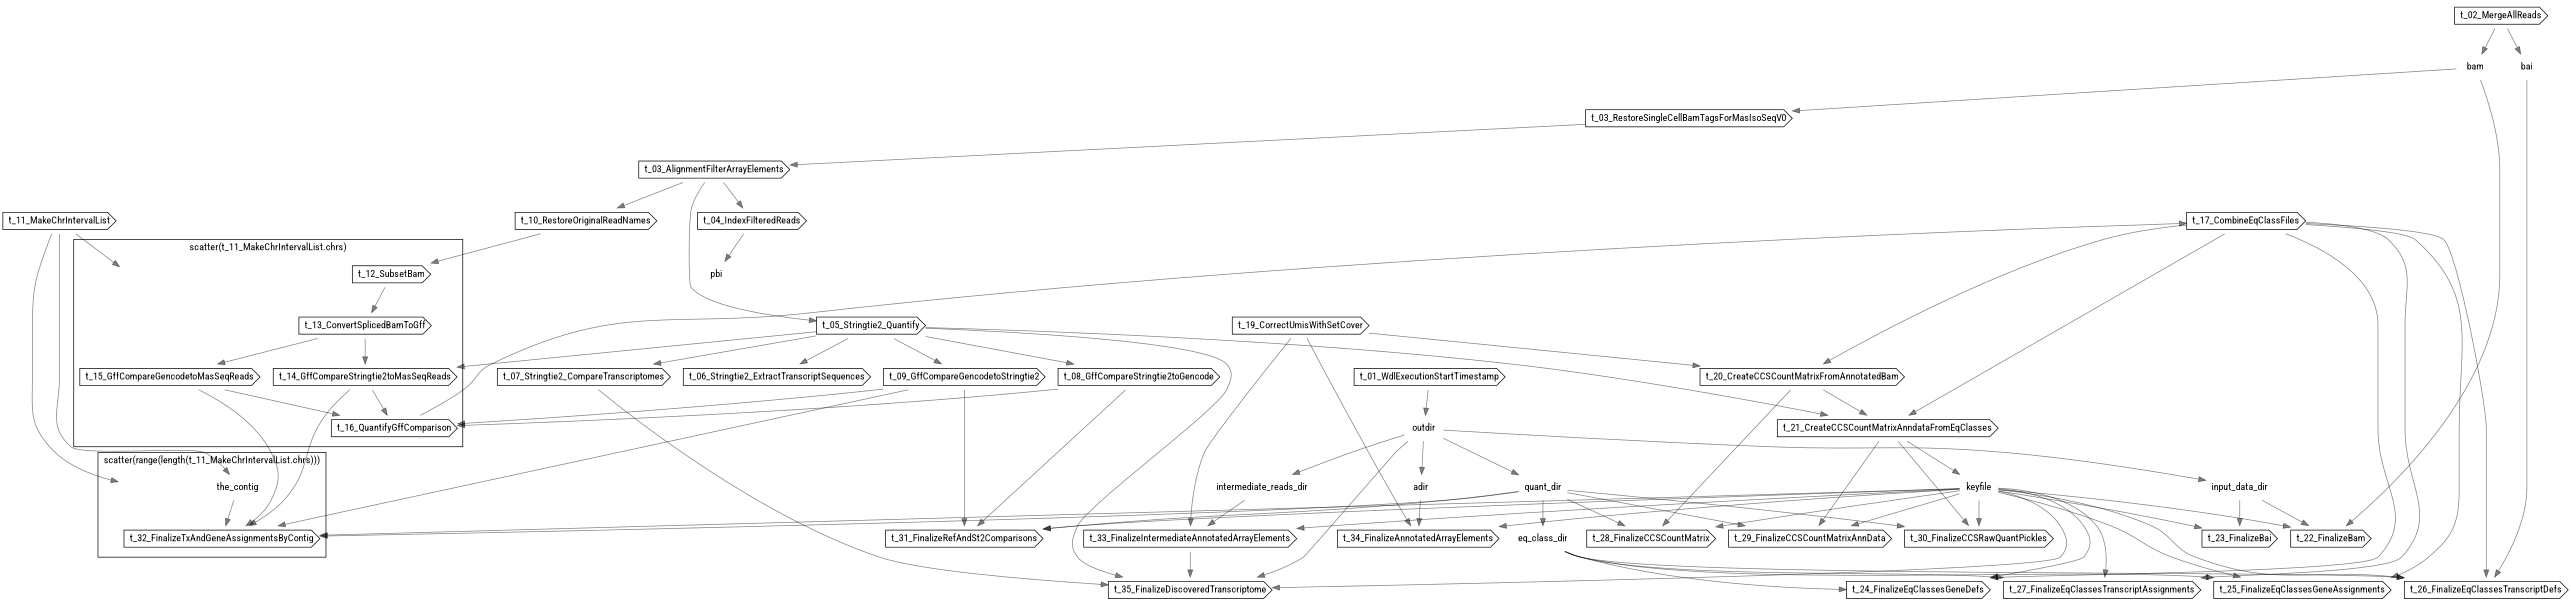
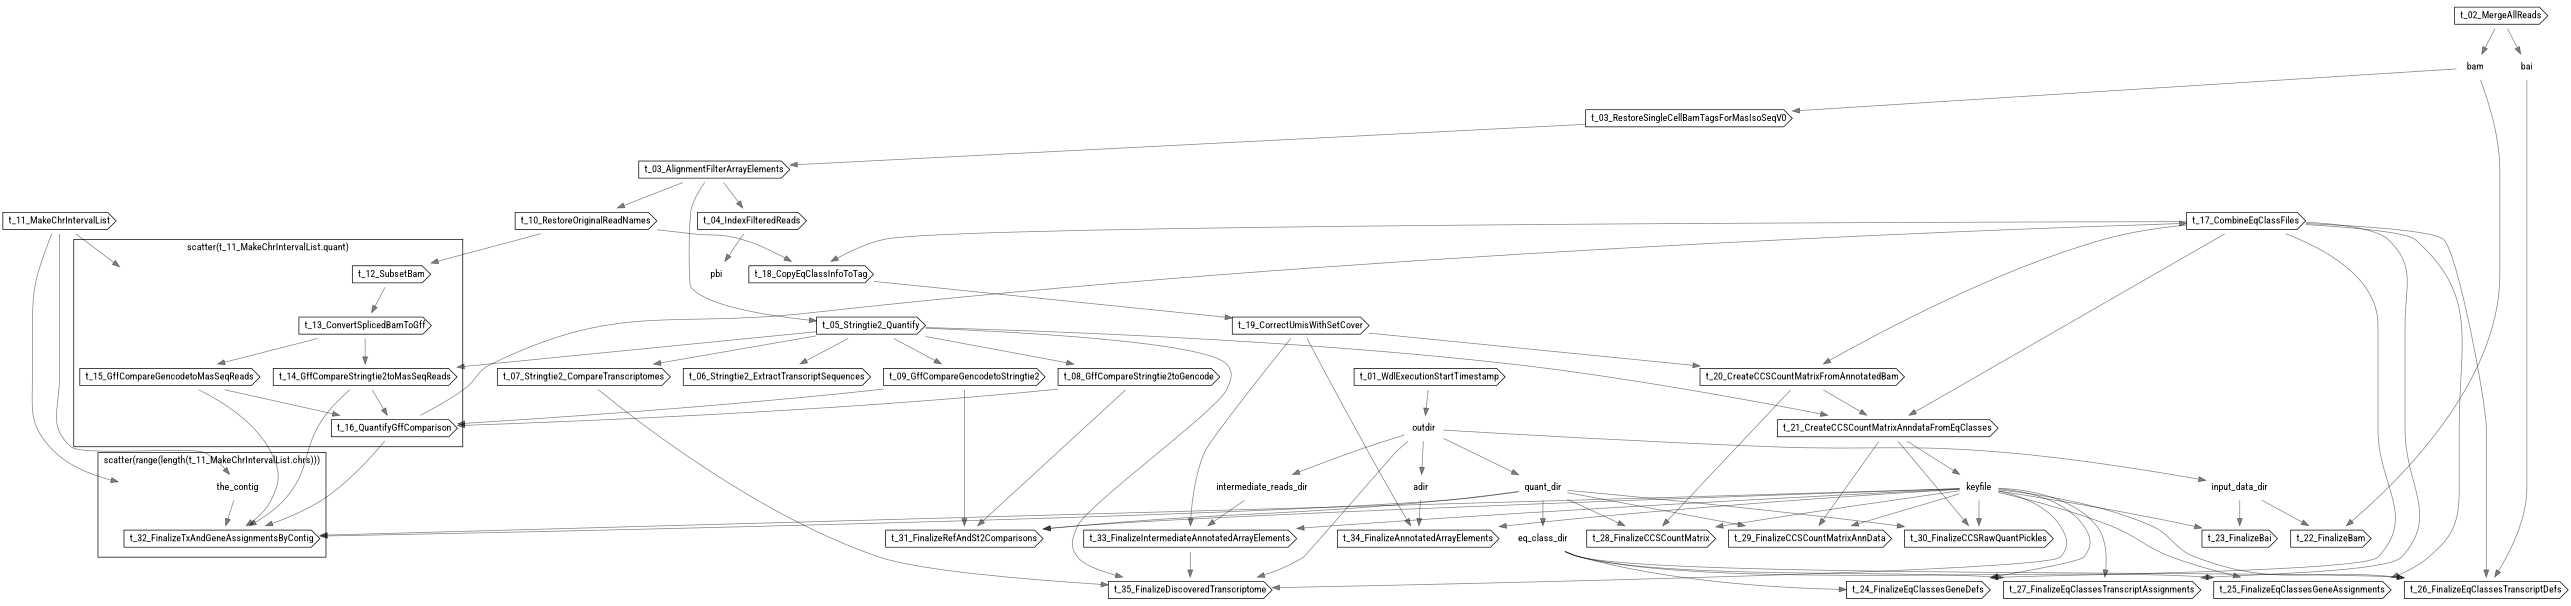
(268, 248) -> (268, 248)
none -> (811, 274)
(597, 457) -> (335, 491)
(2141, 504) -> none
